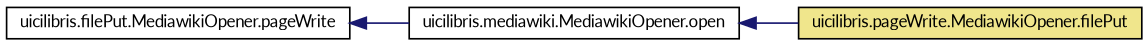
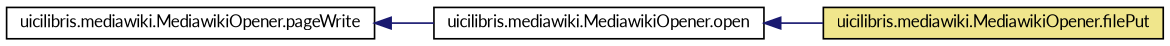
(178, 23) -> (191, 23)
(970, 23) -> (993, 23)
